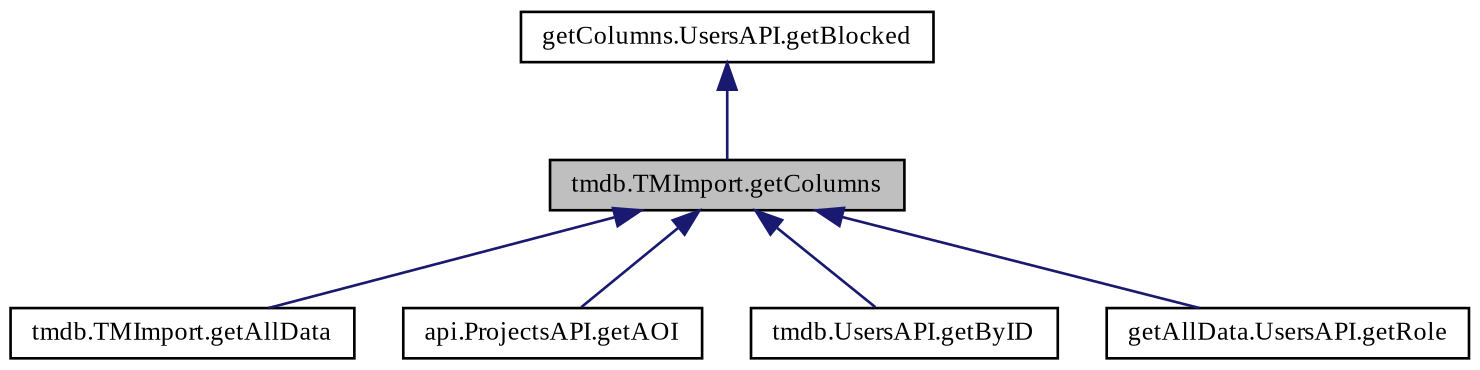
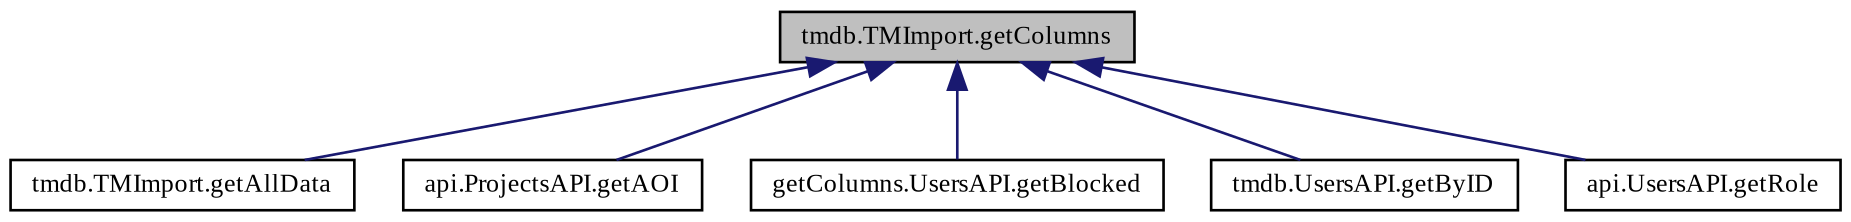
(727, 125) -> (957, 125)
(1288, 333) -> (1703, 185)
